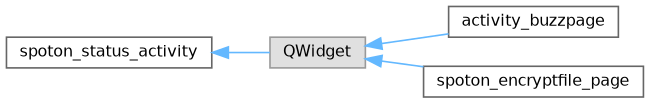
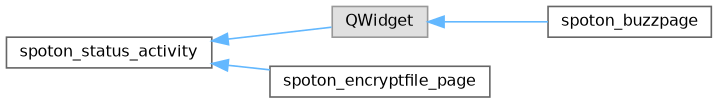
(534, 22) -> (630, 22)
(402, 64) -> (249, 68)
